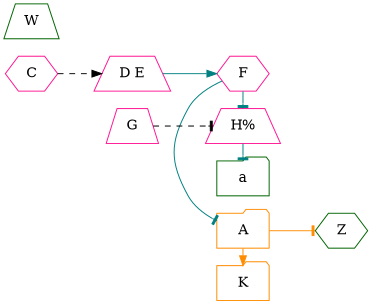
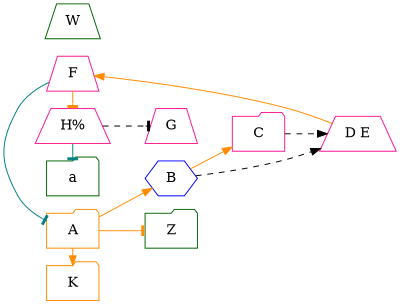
(32, 74) -> (259, 134)
(185, 74) -> (220, 94)
(243, 74) -> (73, 74)
(243, 97) -> (73, 97)
(186, 126) -> (124, 126)
none -> (171, 178)
(341, 231) -> (171, 231)
